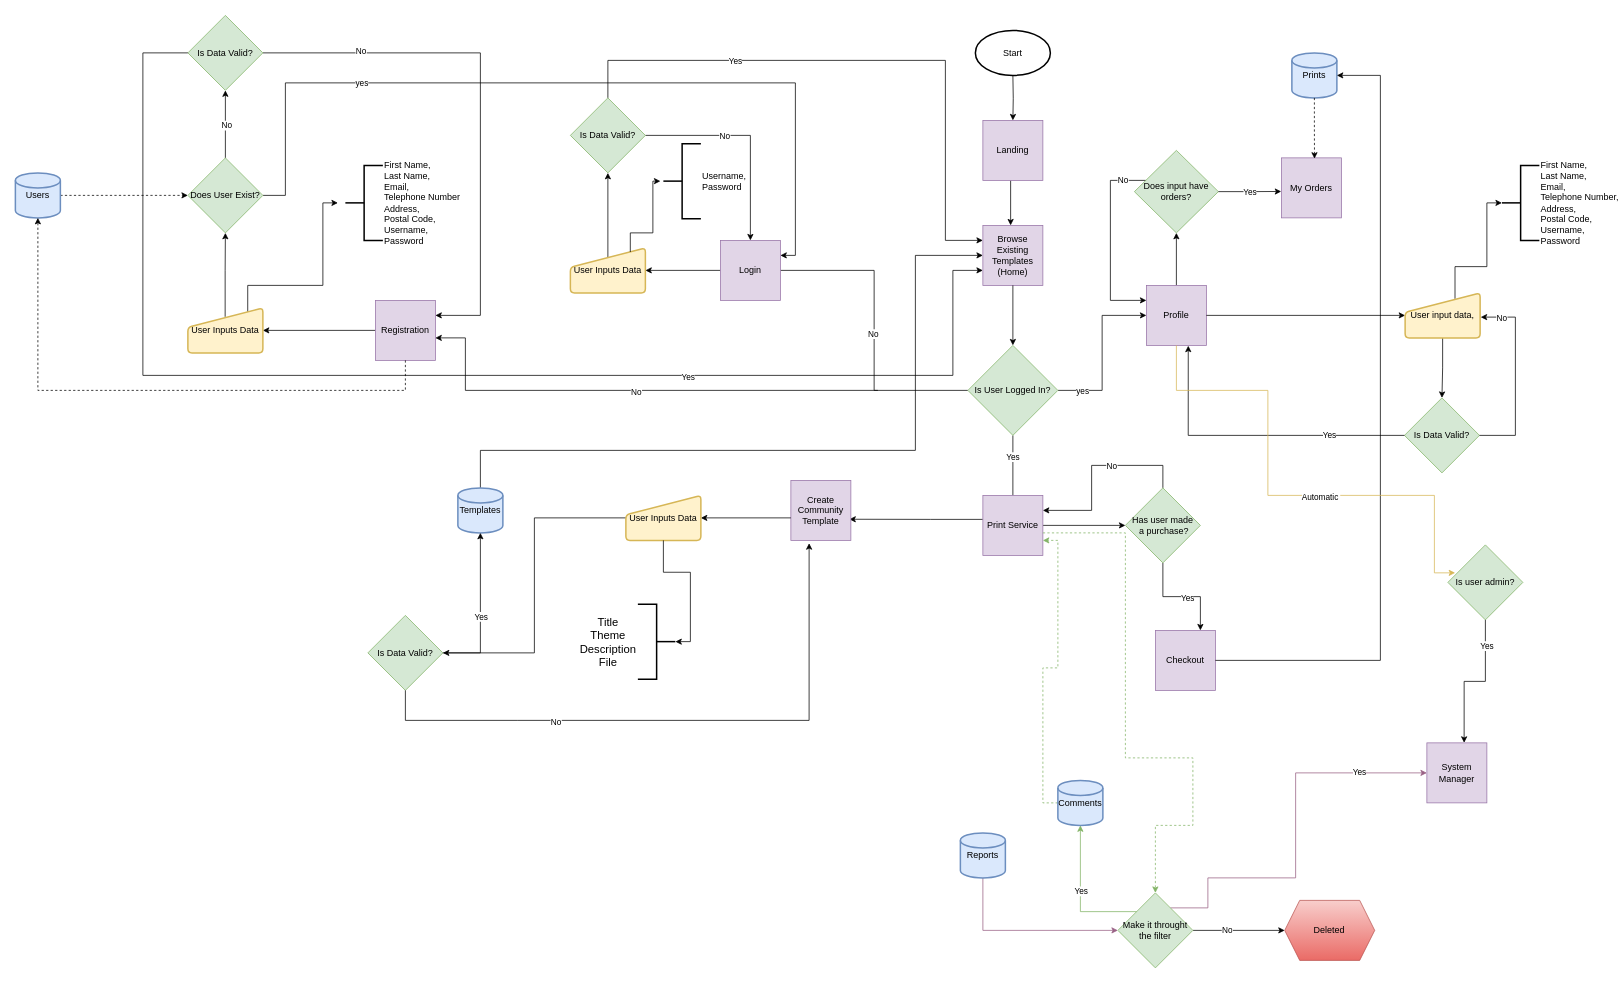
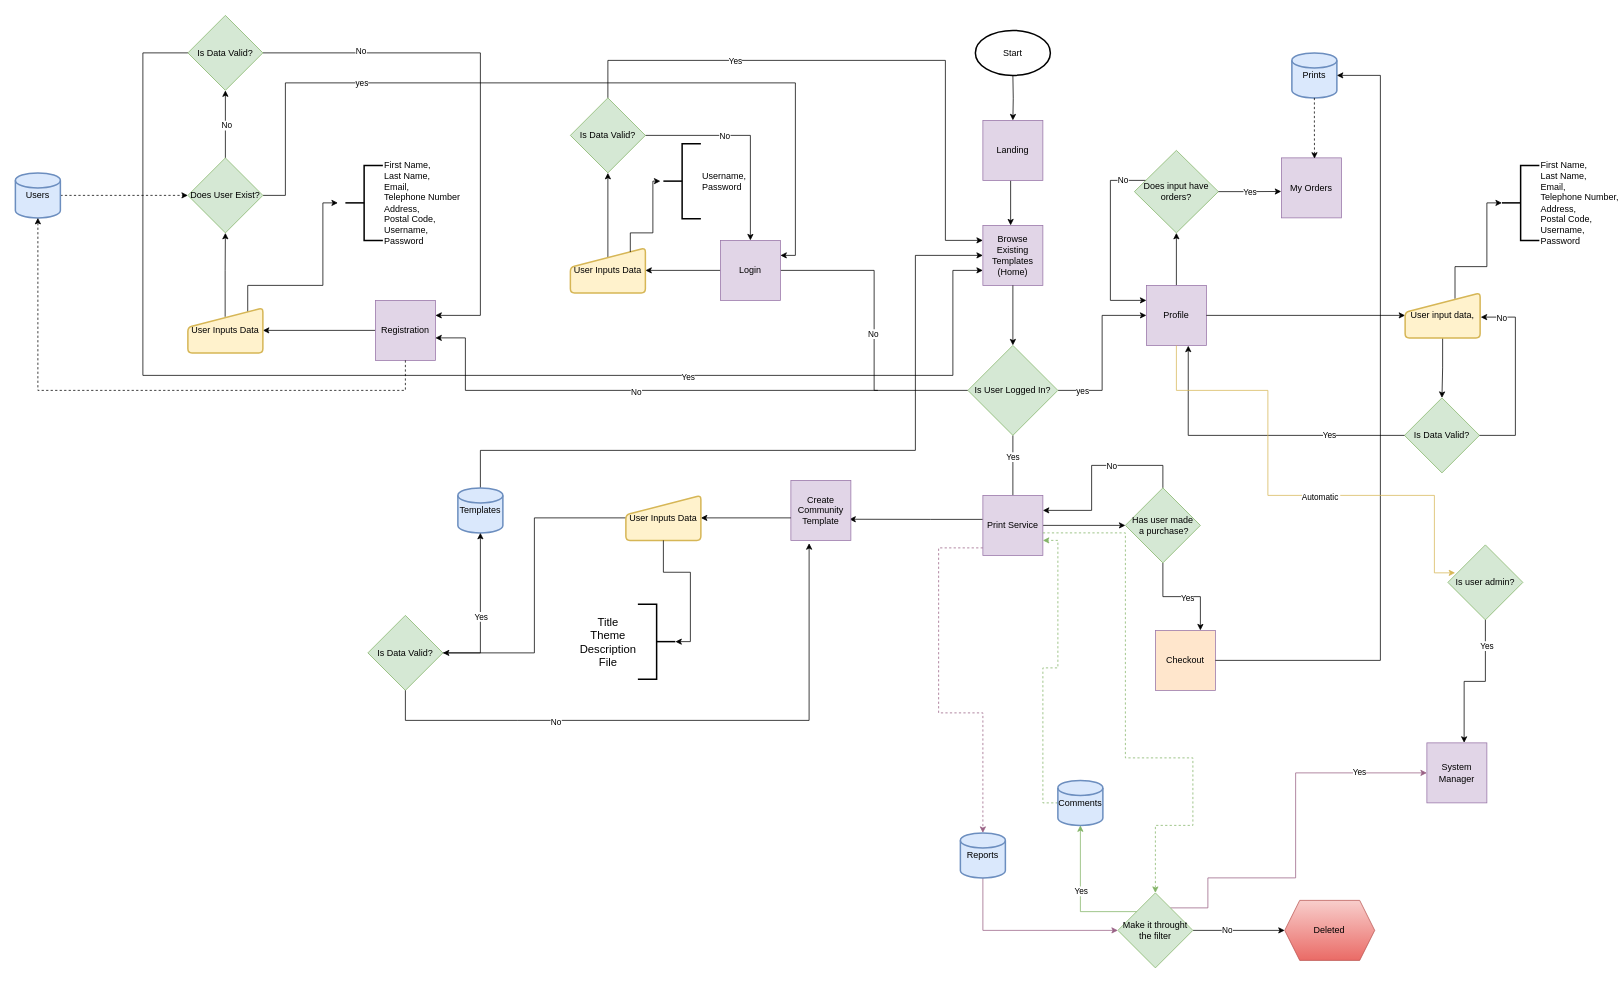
none -> (939, 630)
(1185, 660) -> (1185, 660)
